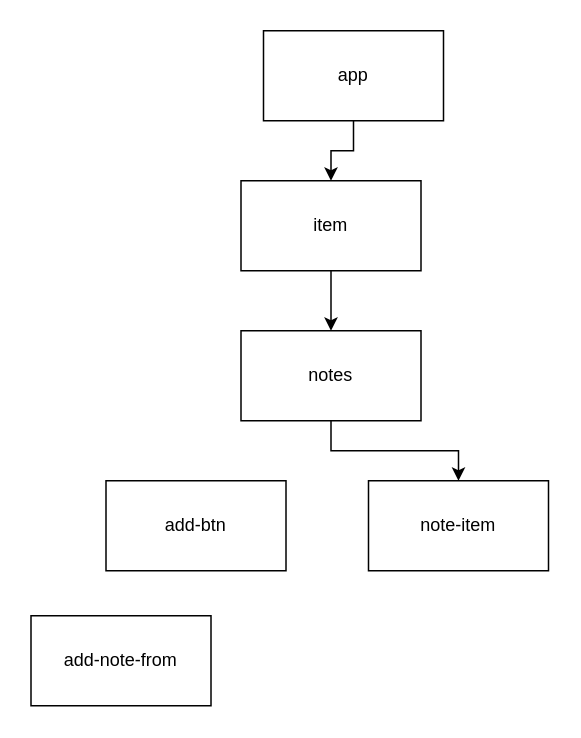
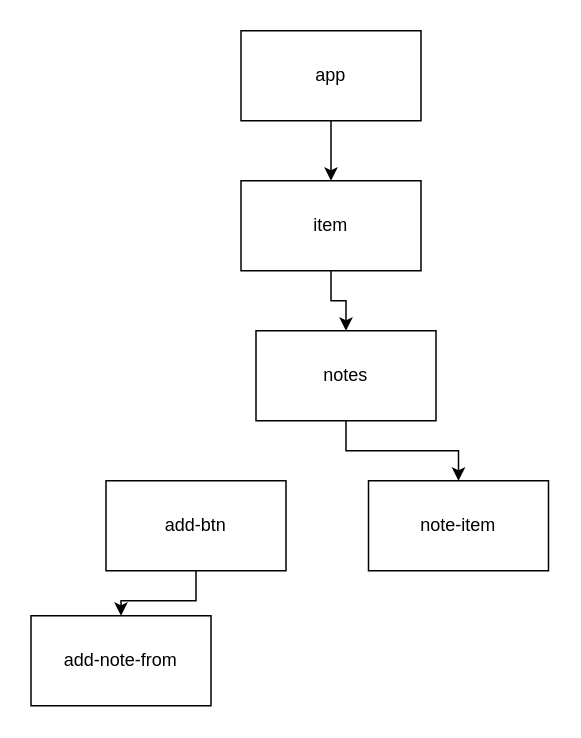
(353, 76) -> (331, 76)
(331, 376) -> (346, 376)
none -> (171, 601)
